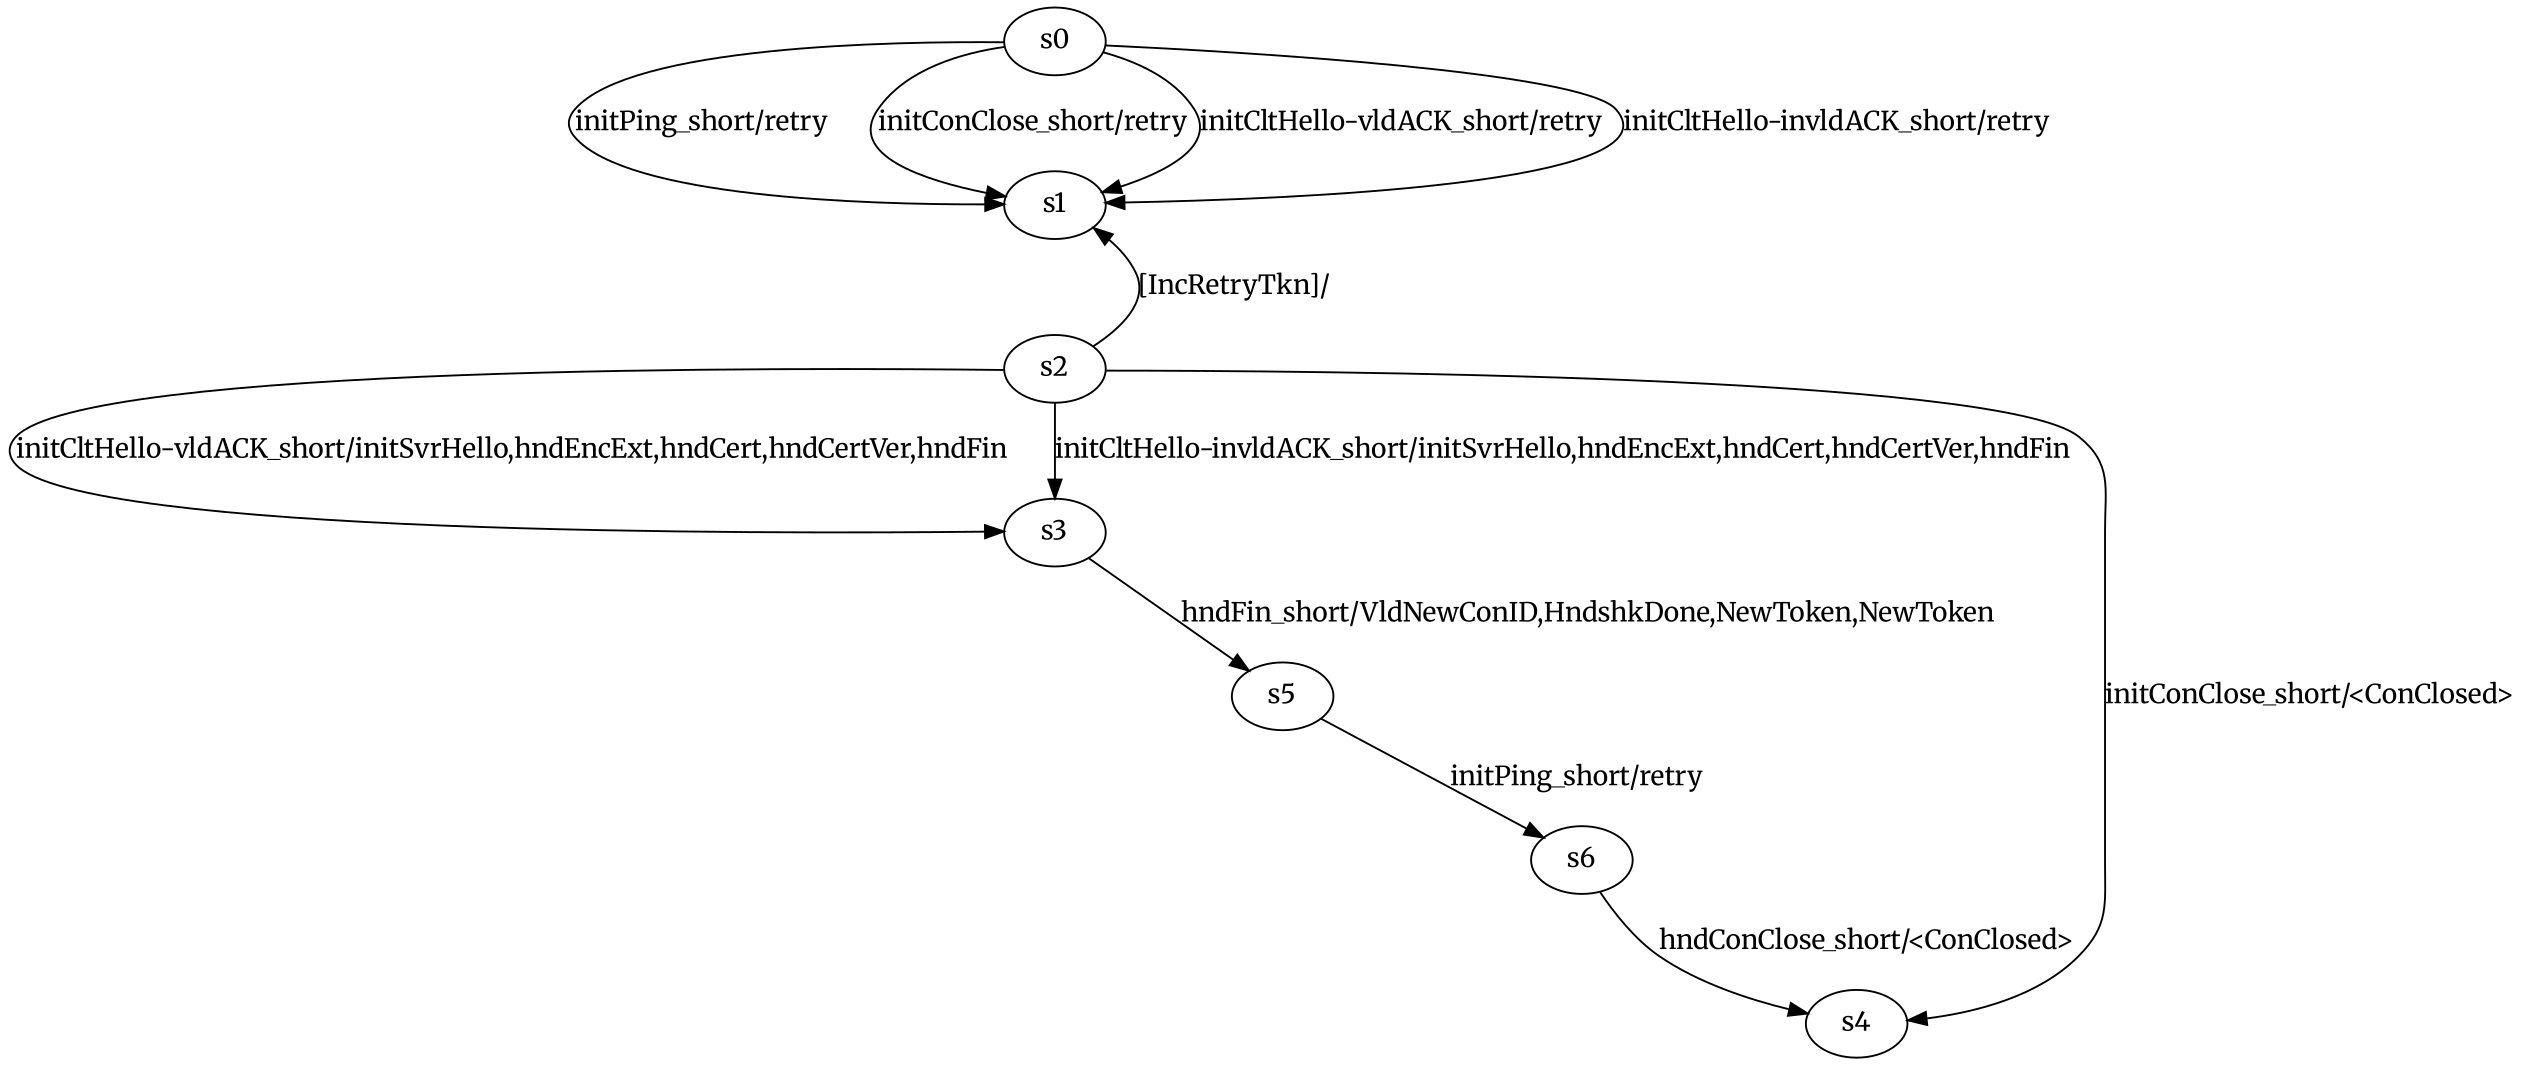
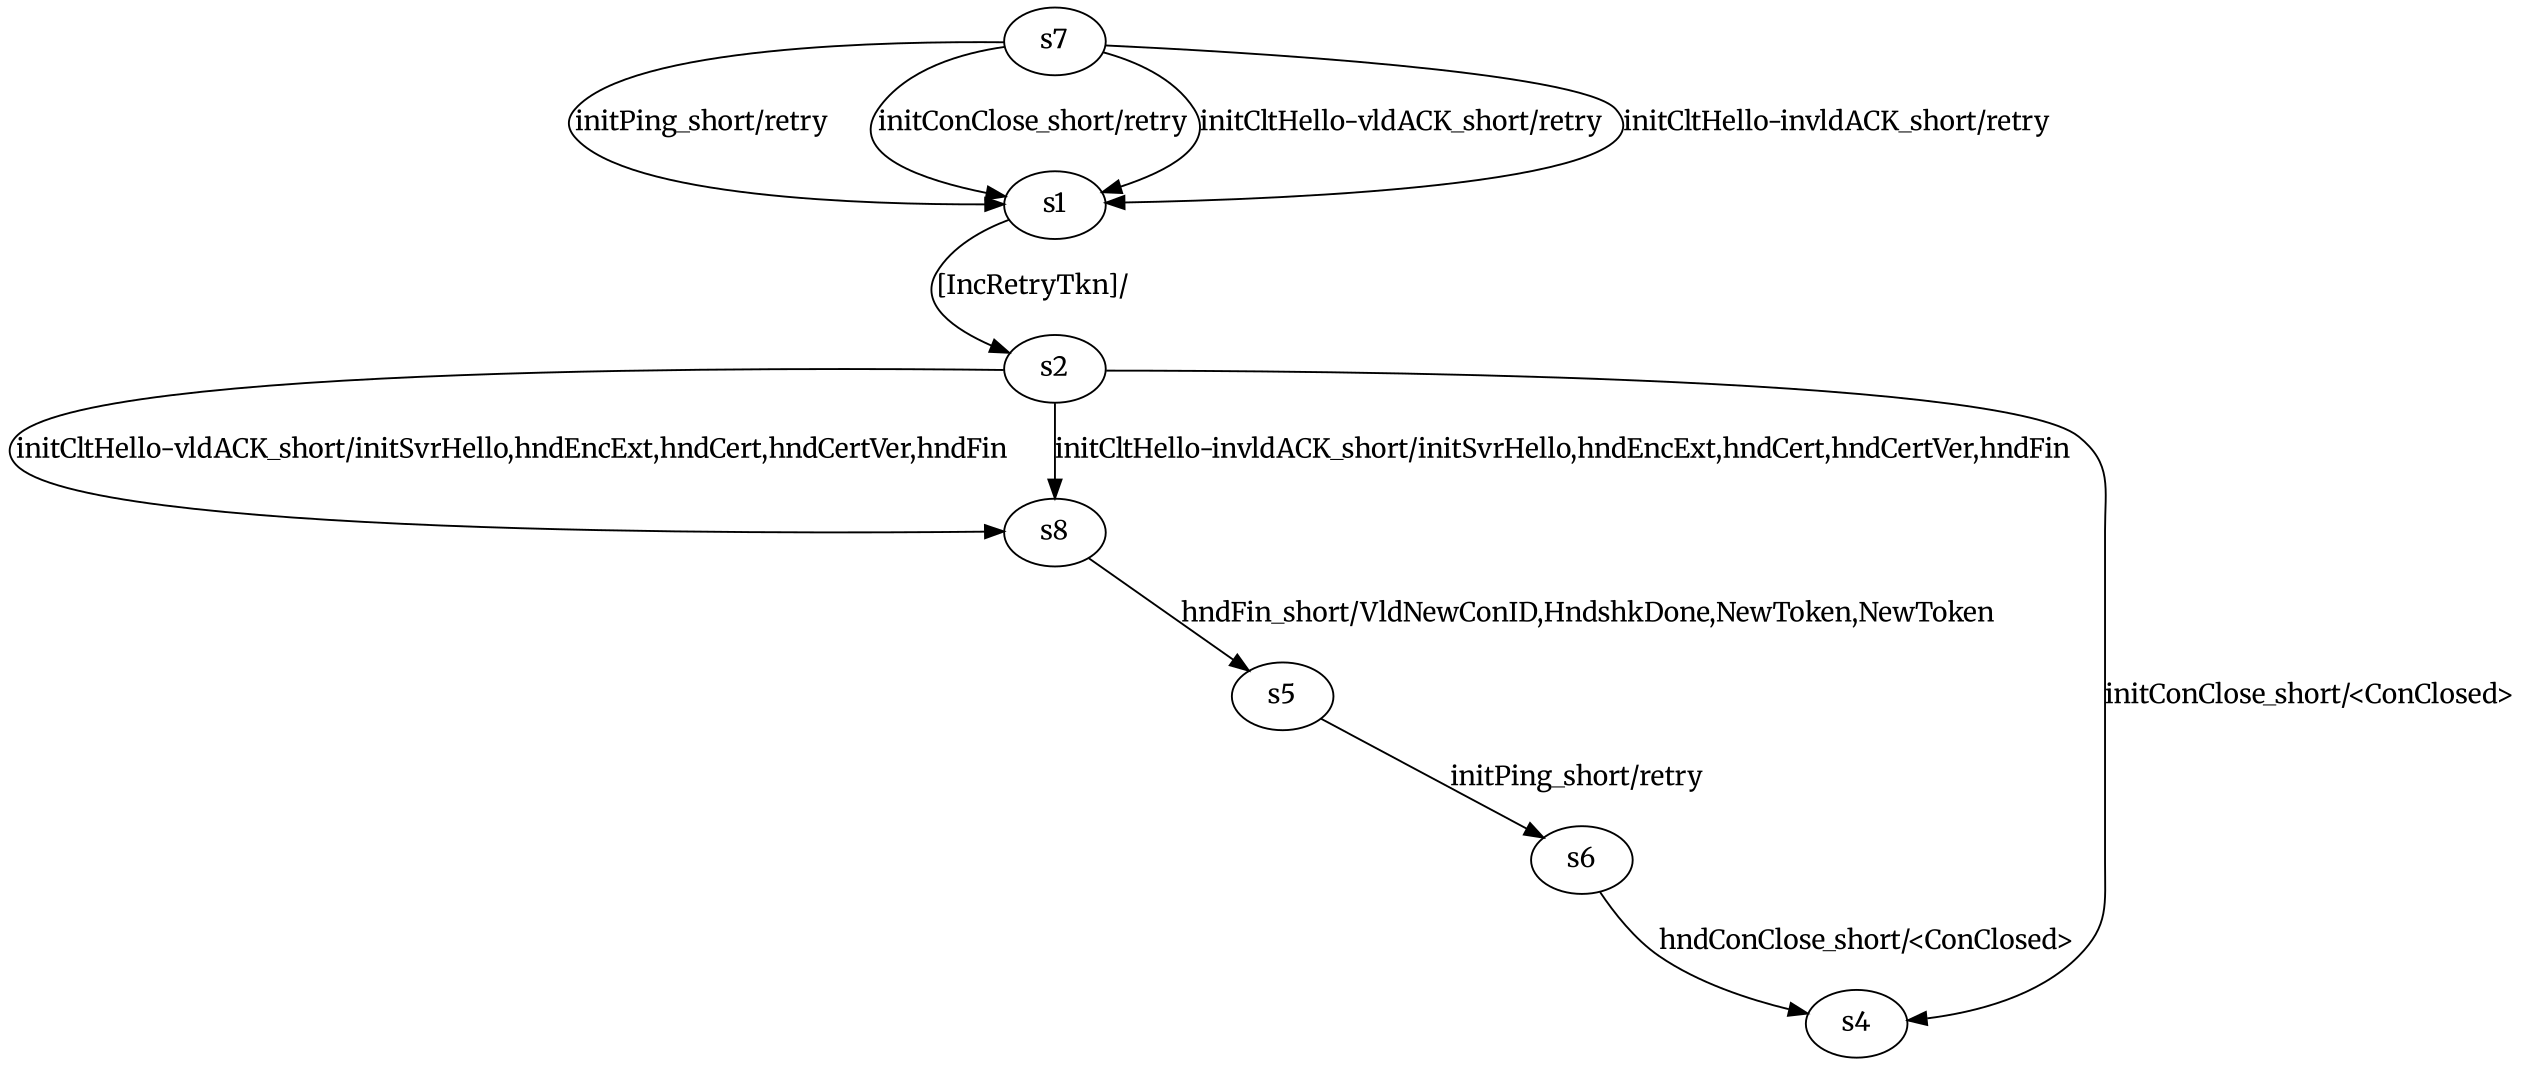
(1055, 41) -> (1055, 41)
(1138, 297) -> (934, 279)
(1055, 533) -> (1055, 533)
